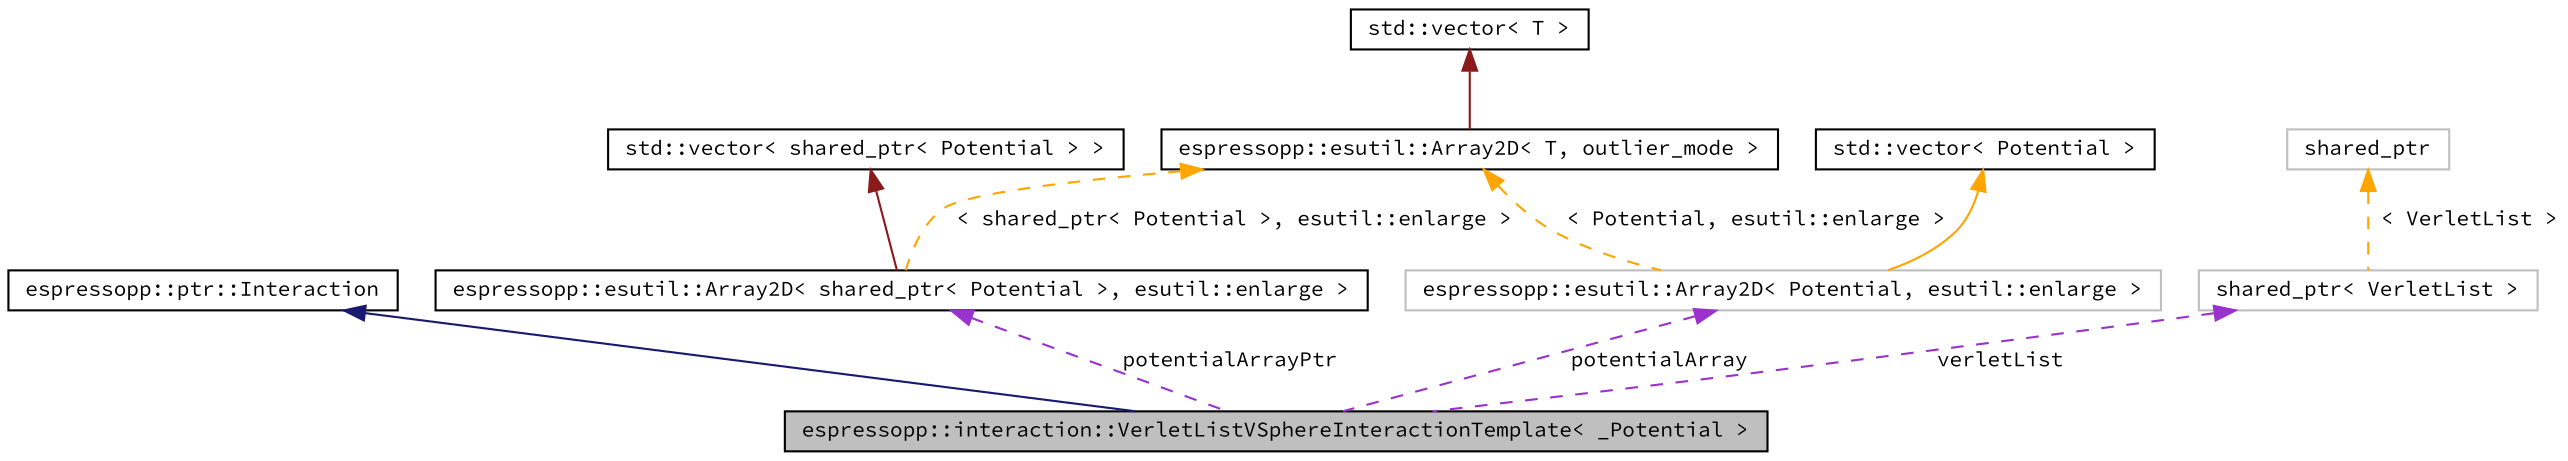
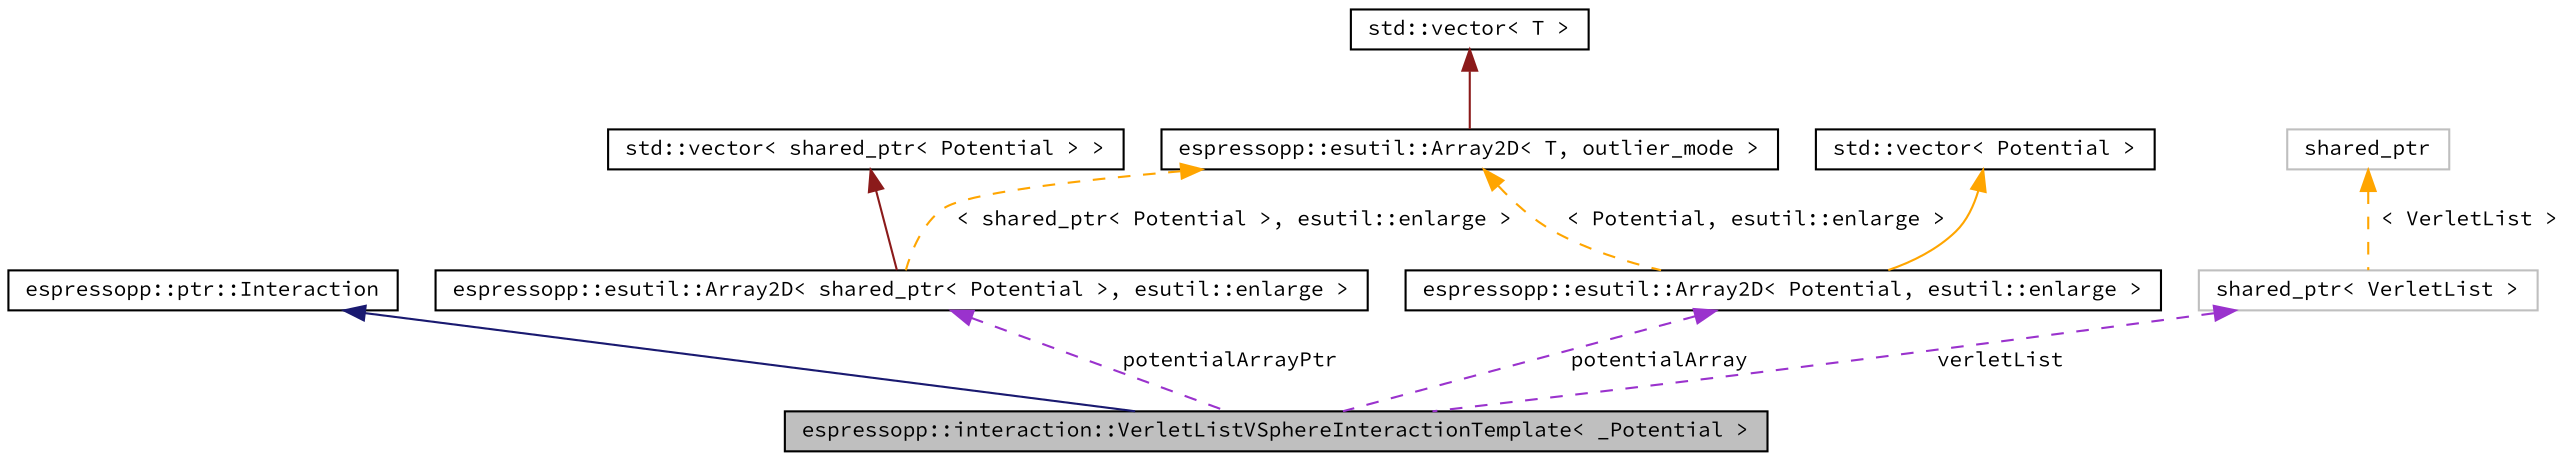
(1783, 290) -> (1783, 290)
